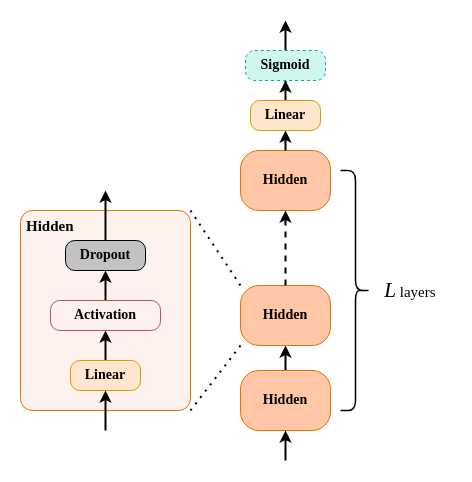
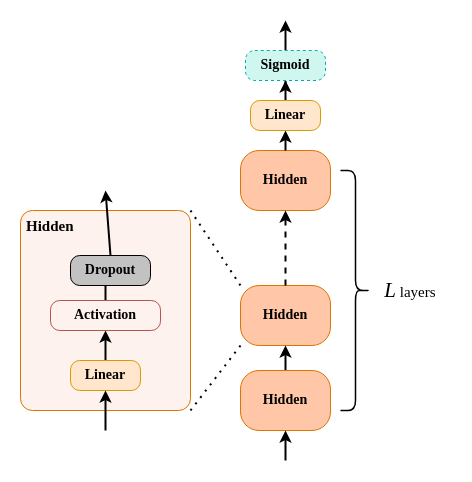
(106, 256) -> (111, 271)
